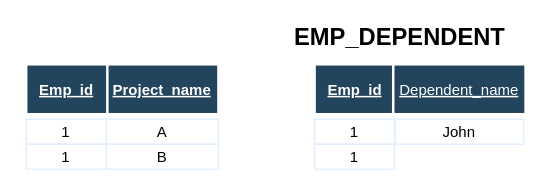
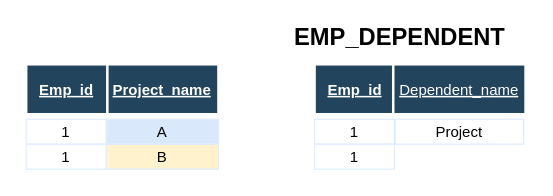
(162, 132) -> (162, 132)
(459, 133) -> (459, 133)
(162, 157) -> (162, 157)
